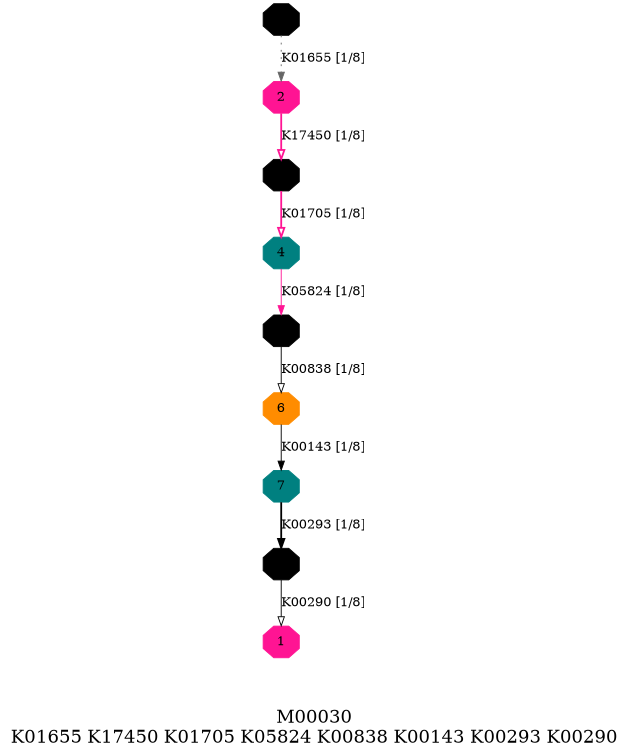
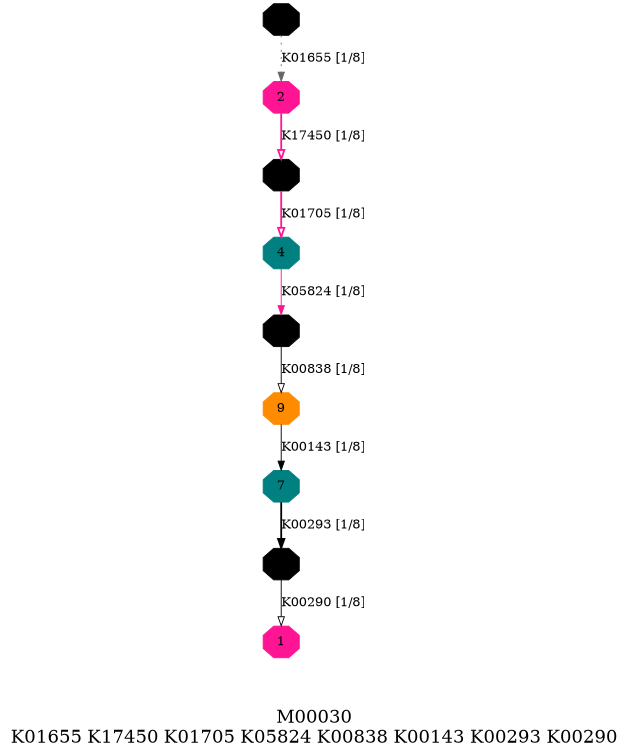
(281, 409) -> (281, 409)
